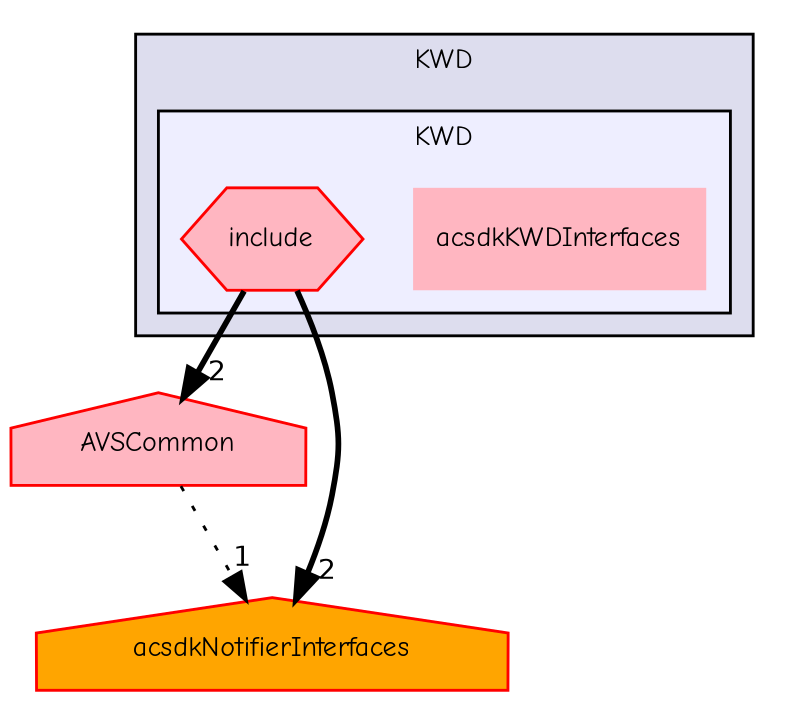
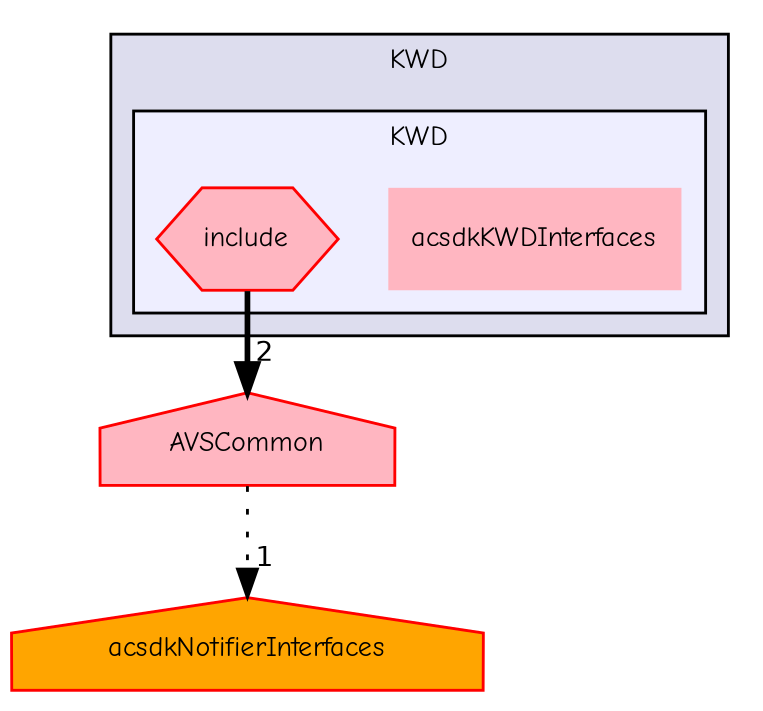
(338, 431) -> none
